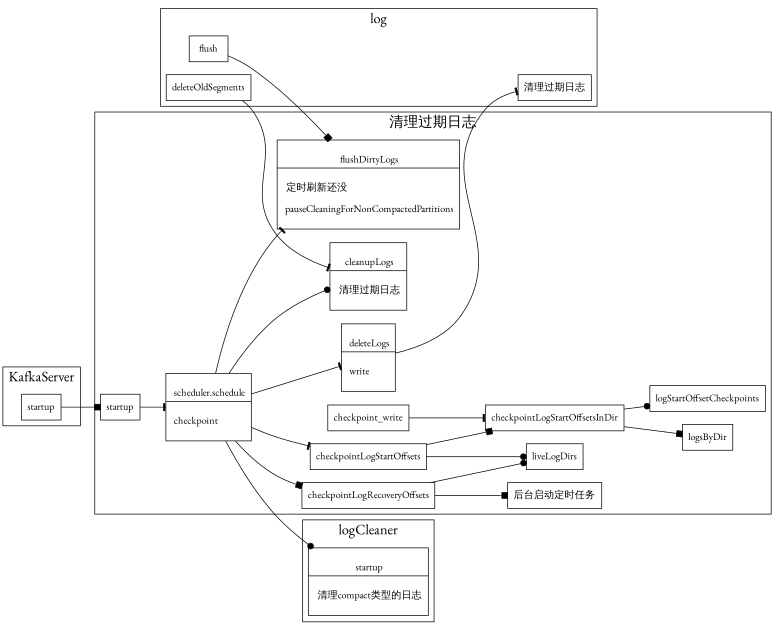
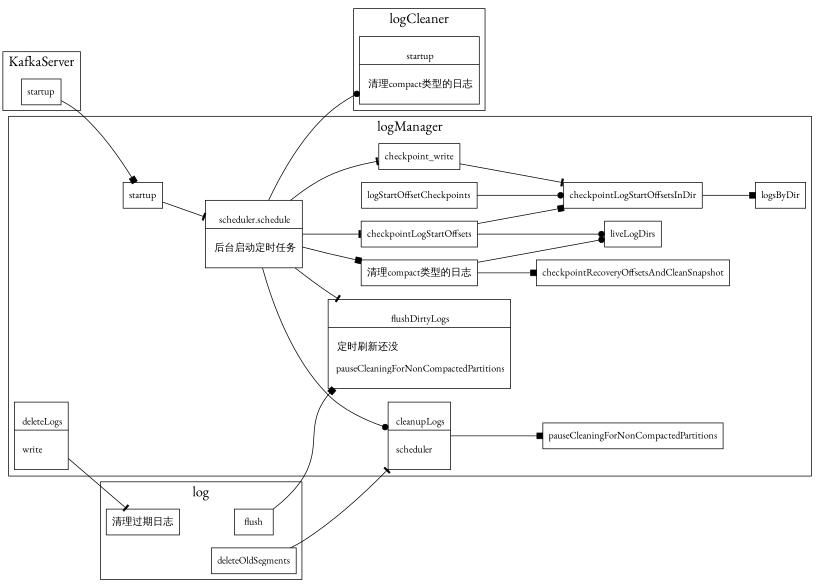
(433, 123) -> (410, 127)
(368, 290) -> (413, 450)
(295, 380) -> (330, 175)
(634, 408) -> (517, 195)
(195, 421) -> (254, 248)
none -> (633, 436)
(368, 495) -> (419, 273)
(555, 495) -> (633, 273)
